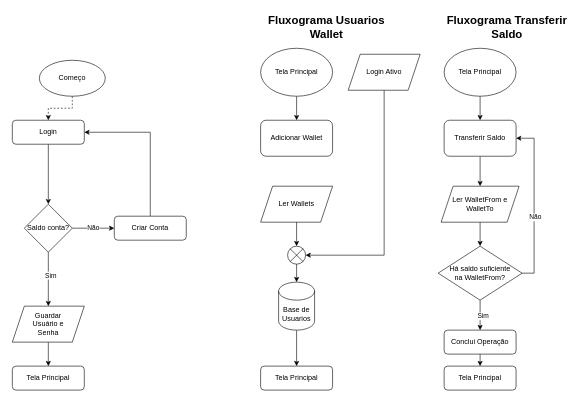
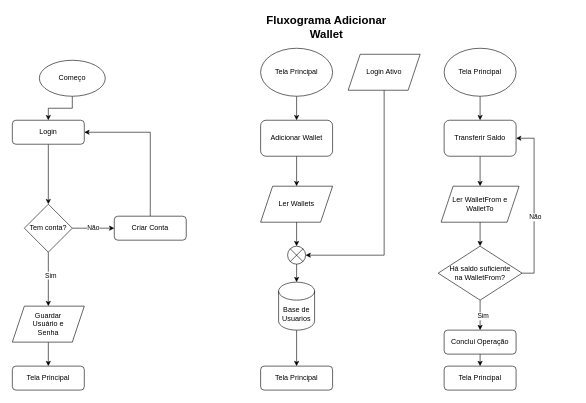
(327, 27) -> (327, 27)
(507, 27) -> none
(62, 108) -> (62, 108)
none -> (297, 169)
(48, 228) -> (48, 228)
